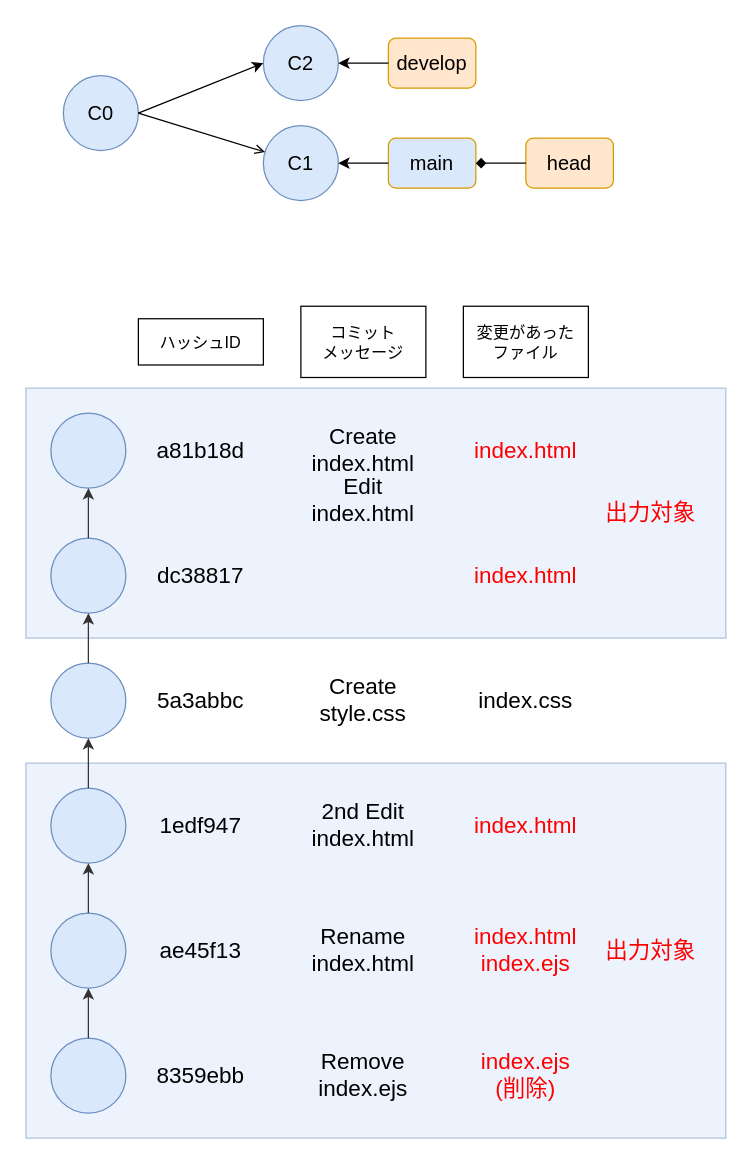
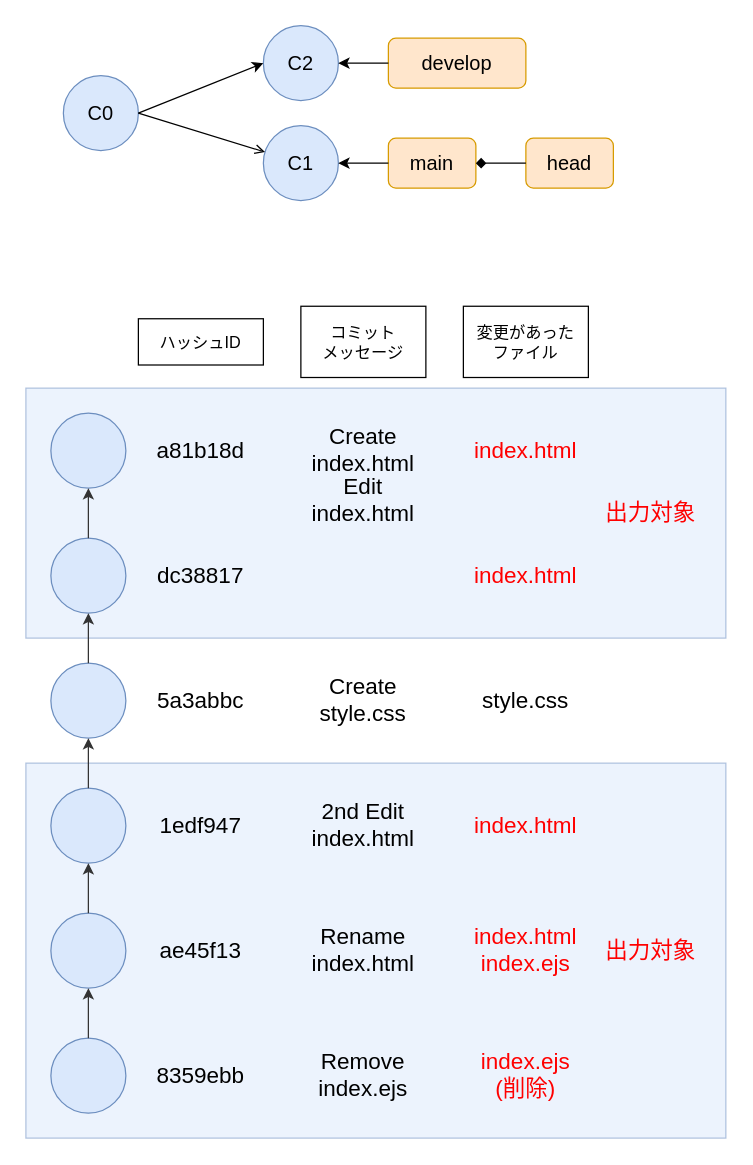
(432, 63) -> (457, 63)
(432, 163) -> (432, 163)
(526, 701) -> (526, 701)
